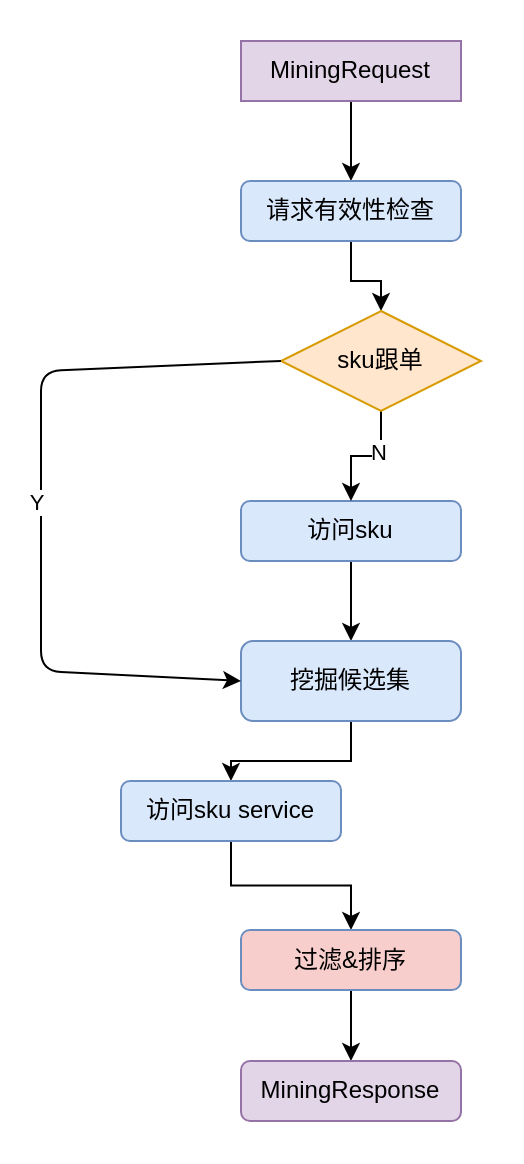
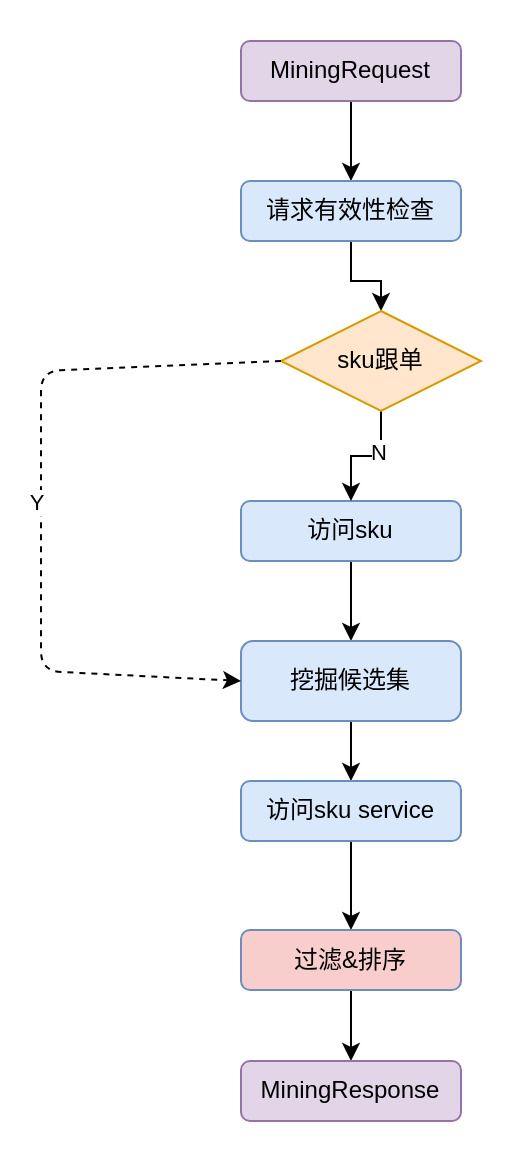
(351, 71) -> (351, 71)
(107, 368) -> (107, 368)
(231, 811) -> (351, 811)
